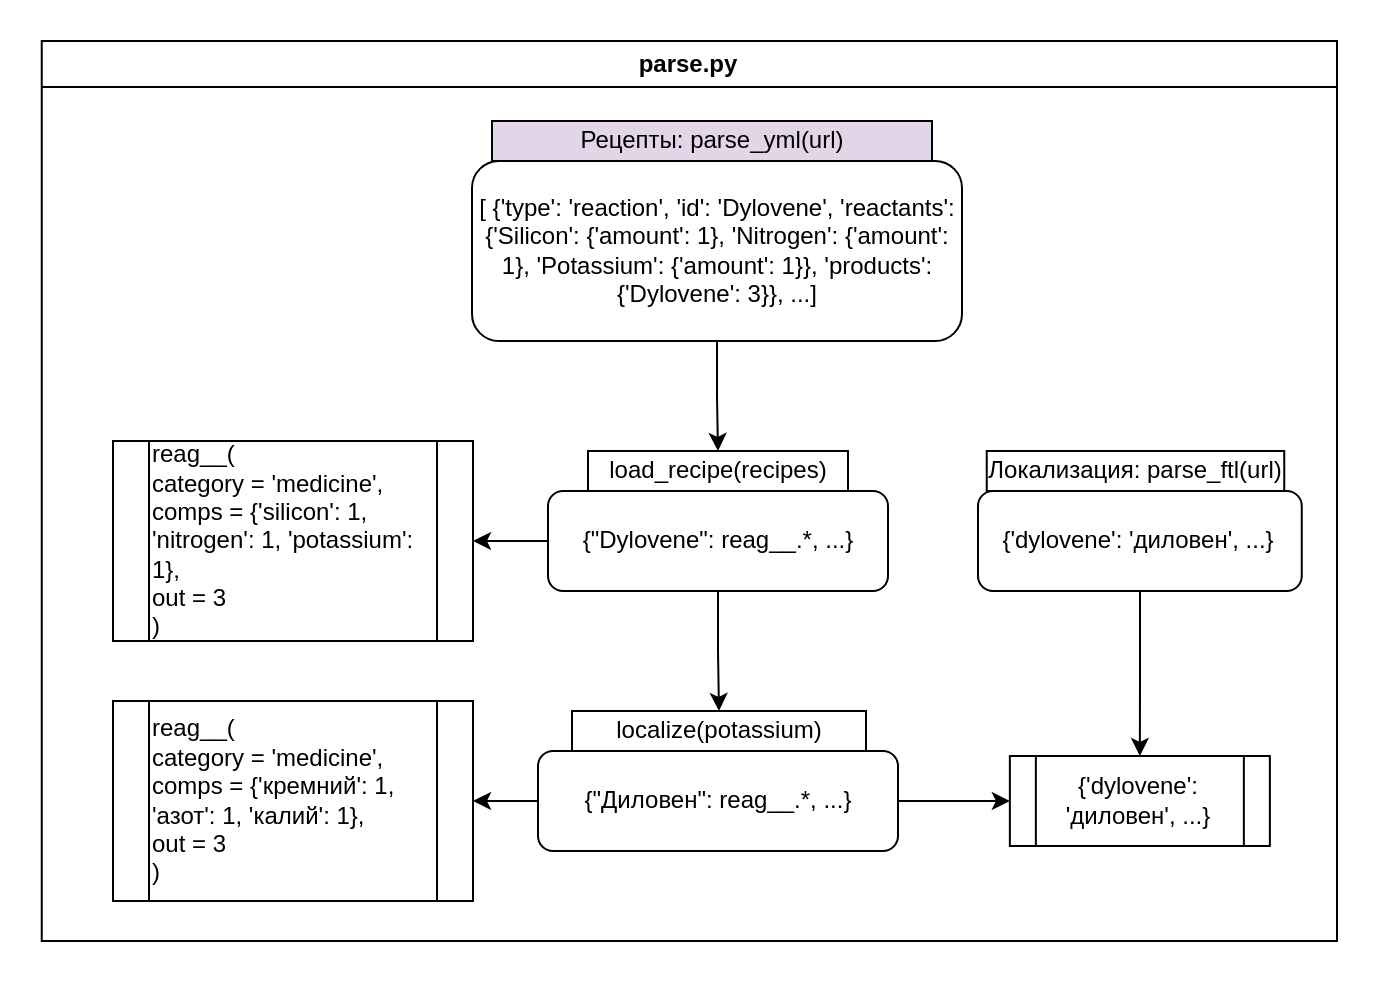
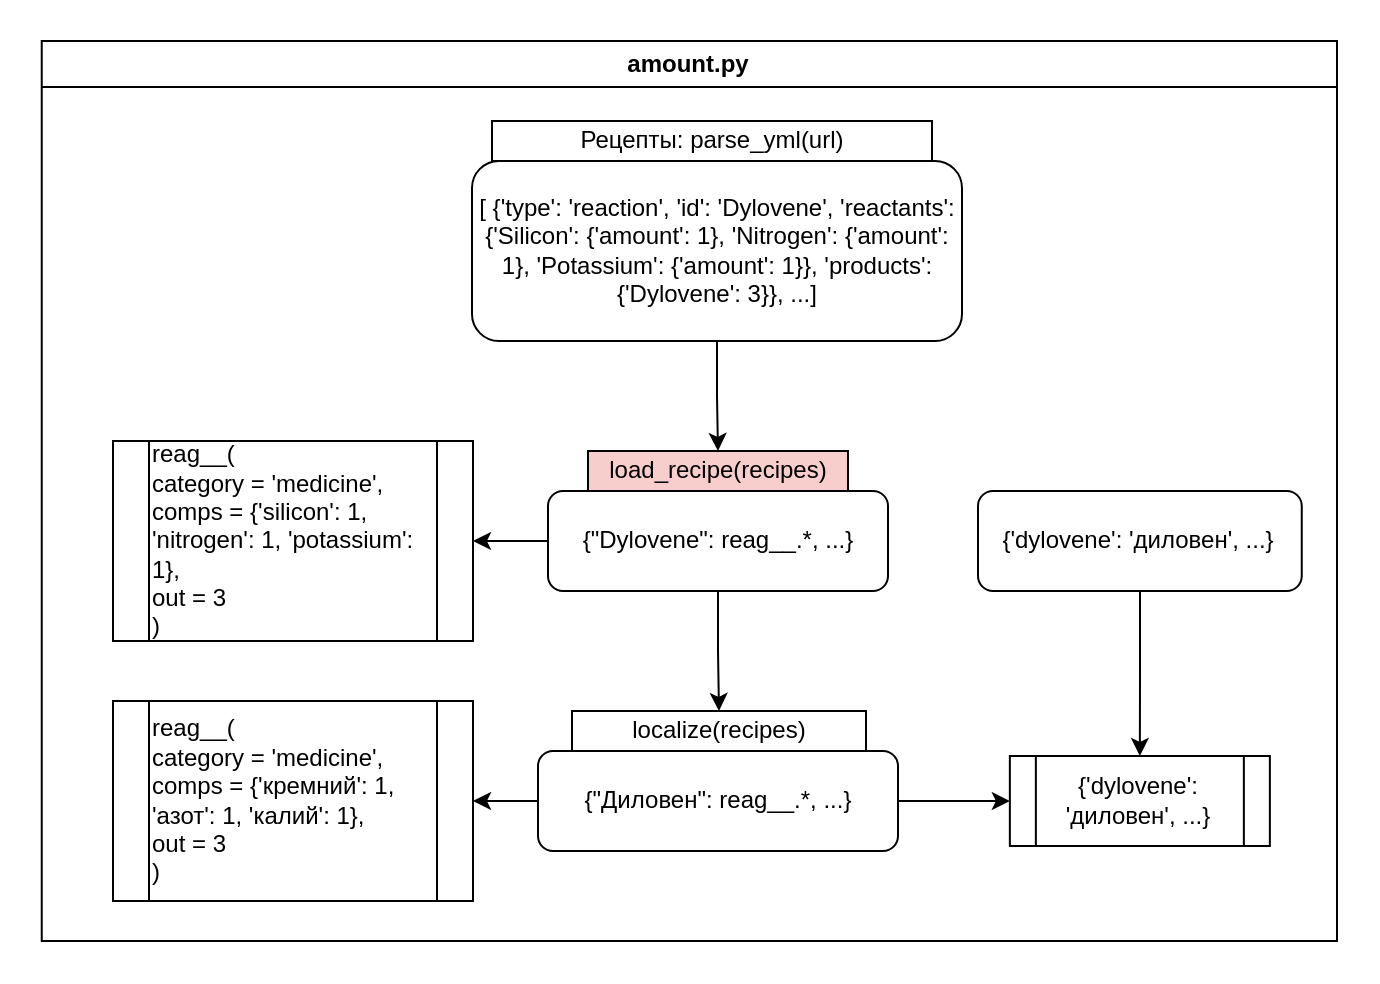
(689, 65) -> (689, 65)
(712, 141) -> (712, 141)
(718, 471) -> (718, 471)
(1135, 471) -> none
(720, 731) -> (720, 731)
